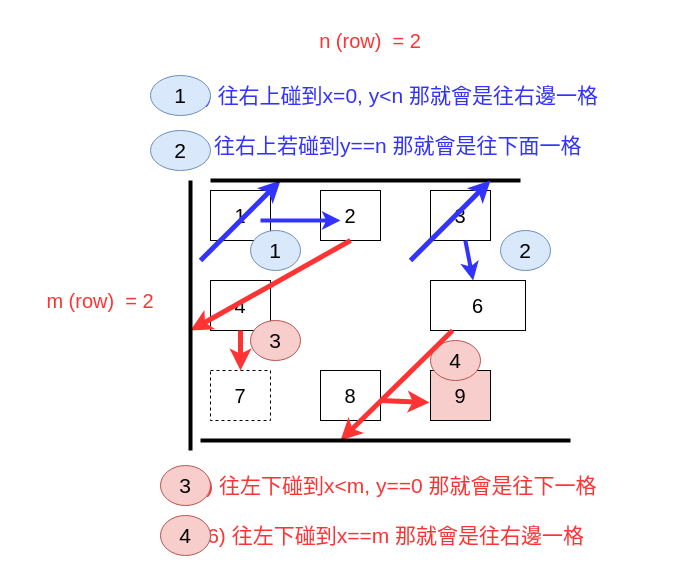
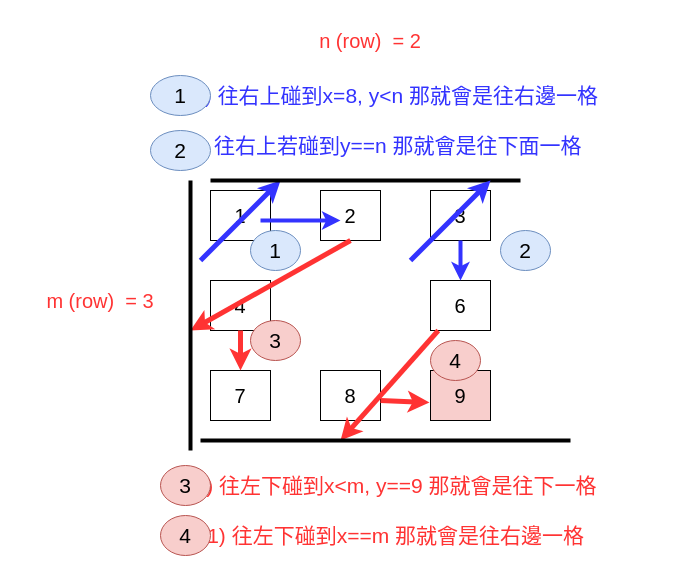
(396, 96) -> (396, 96)
(101, 301) -> (101, 301)
(478, 306) -> (461, 306)
(241, 396) -> (241, 396)
(396, 486) -> (396, 486)
(396, 536) -> (396, 536)
